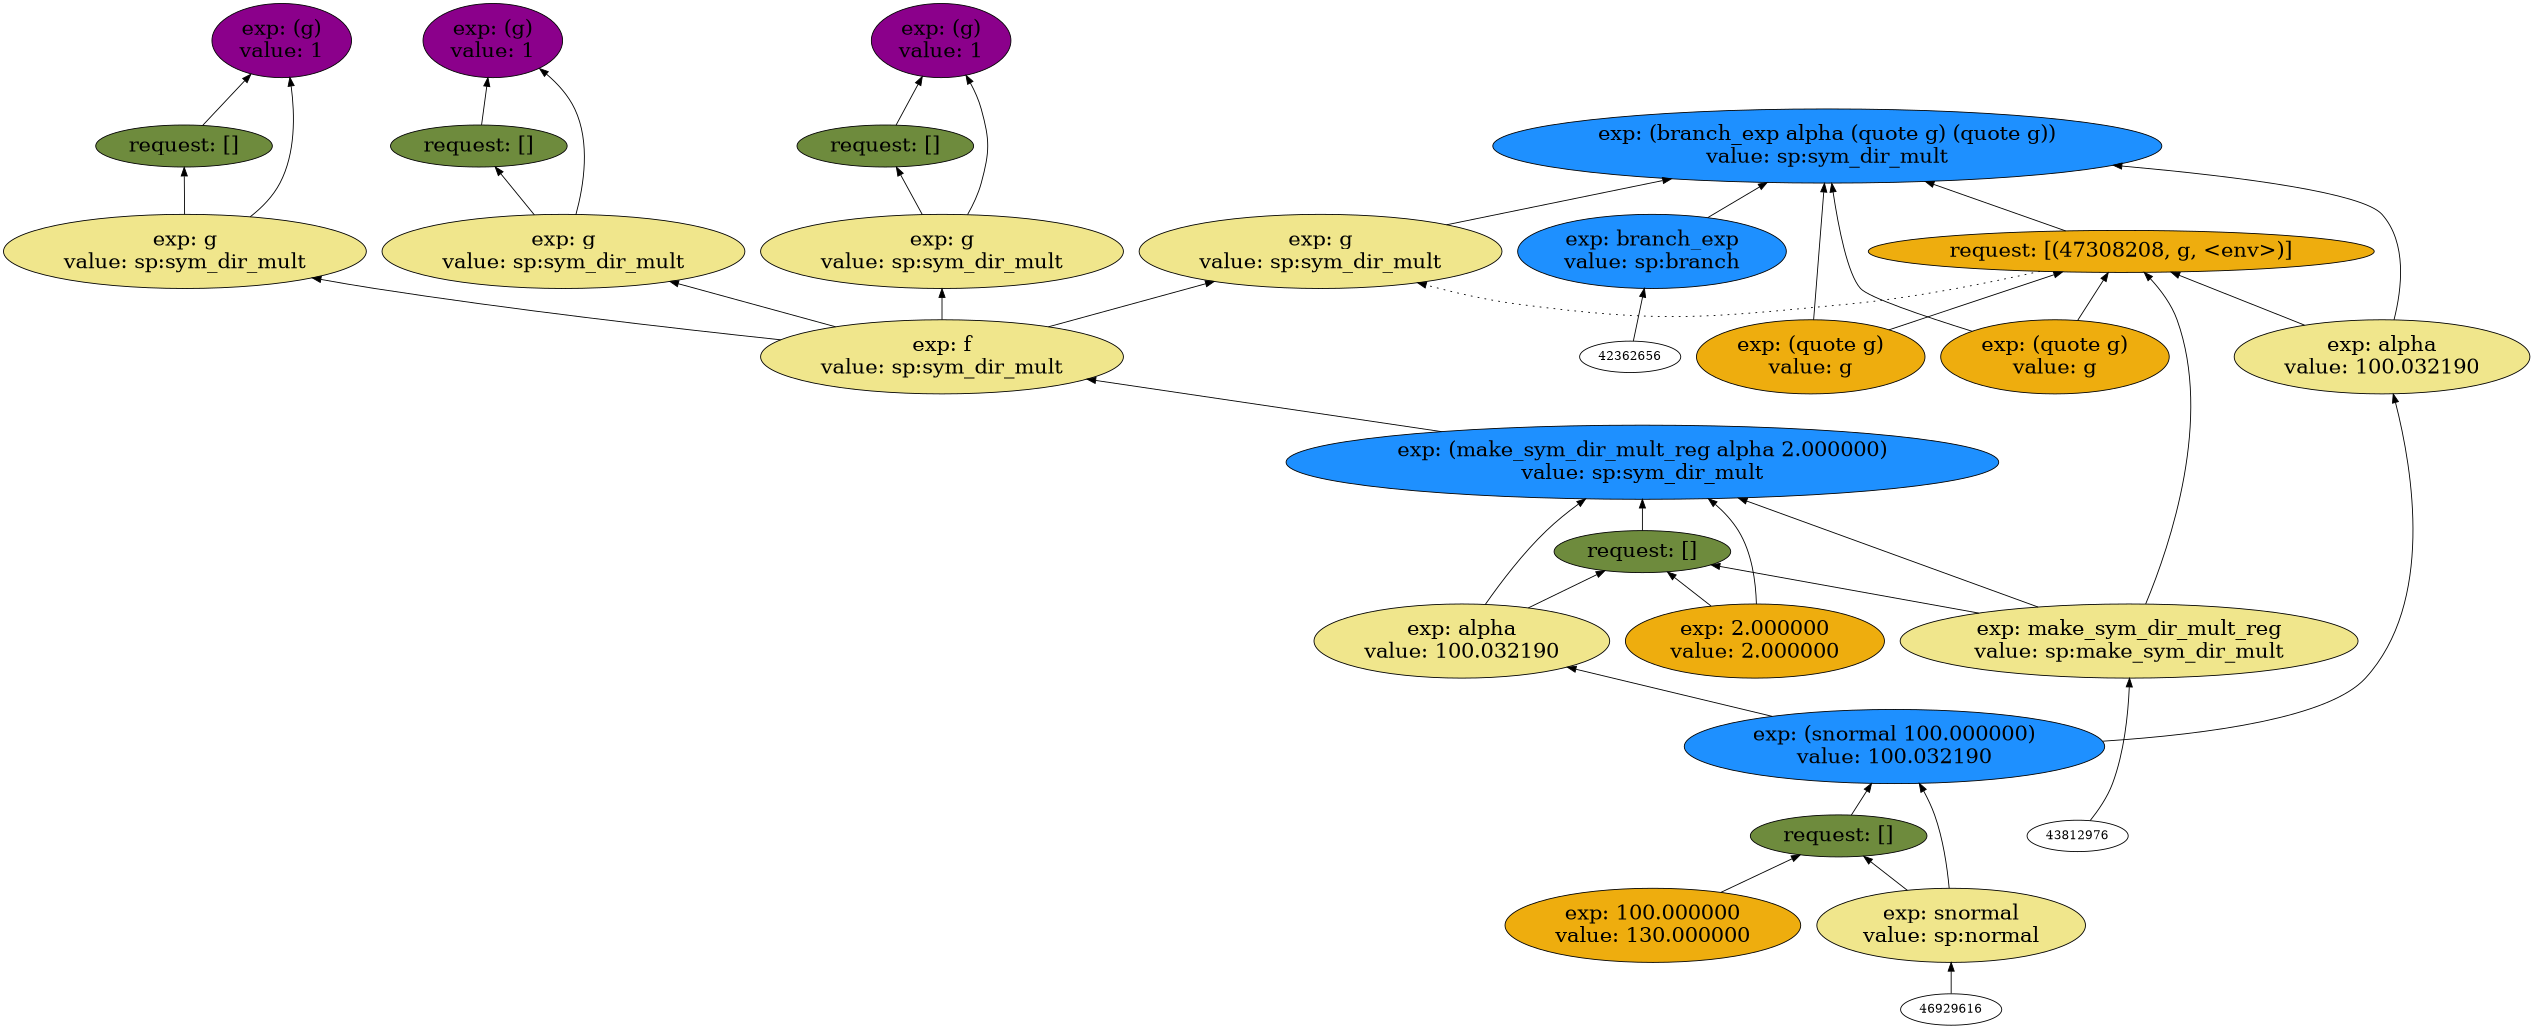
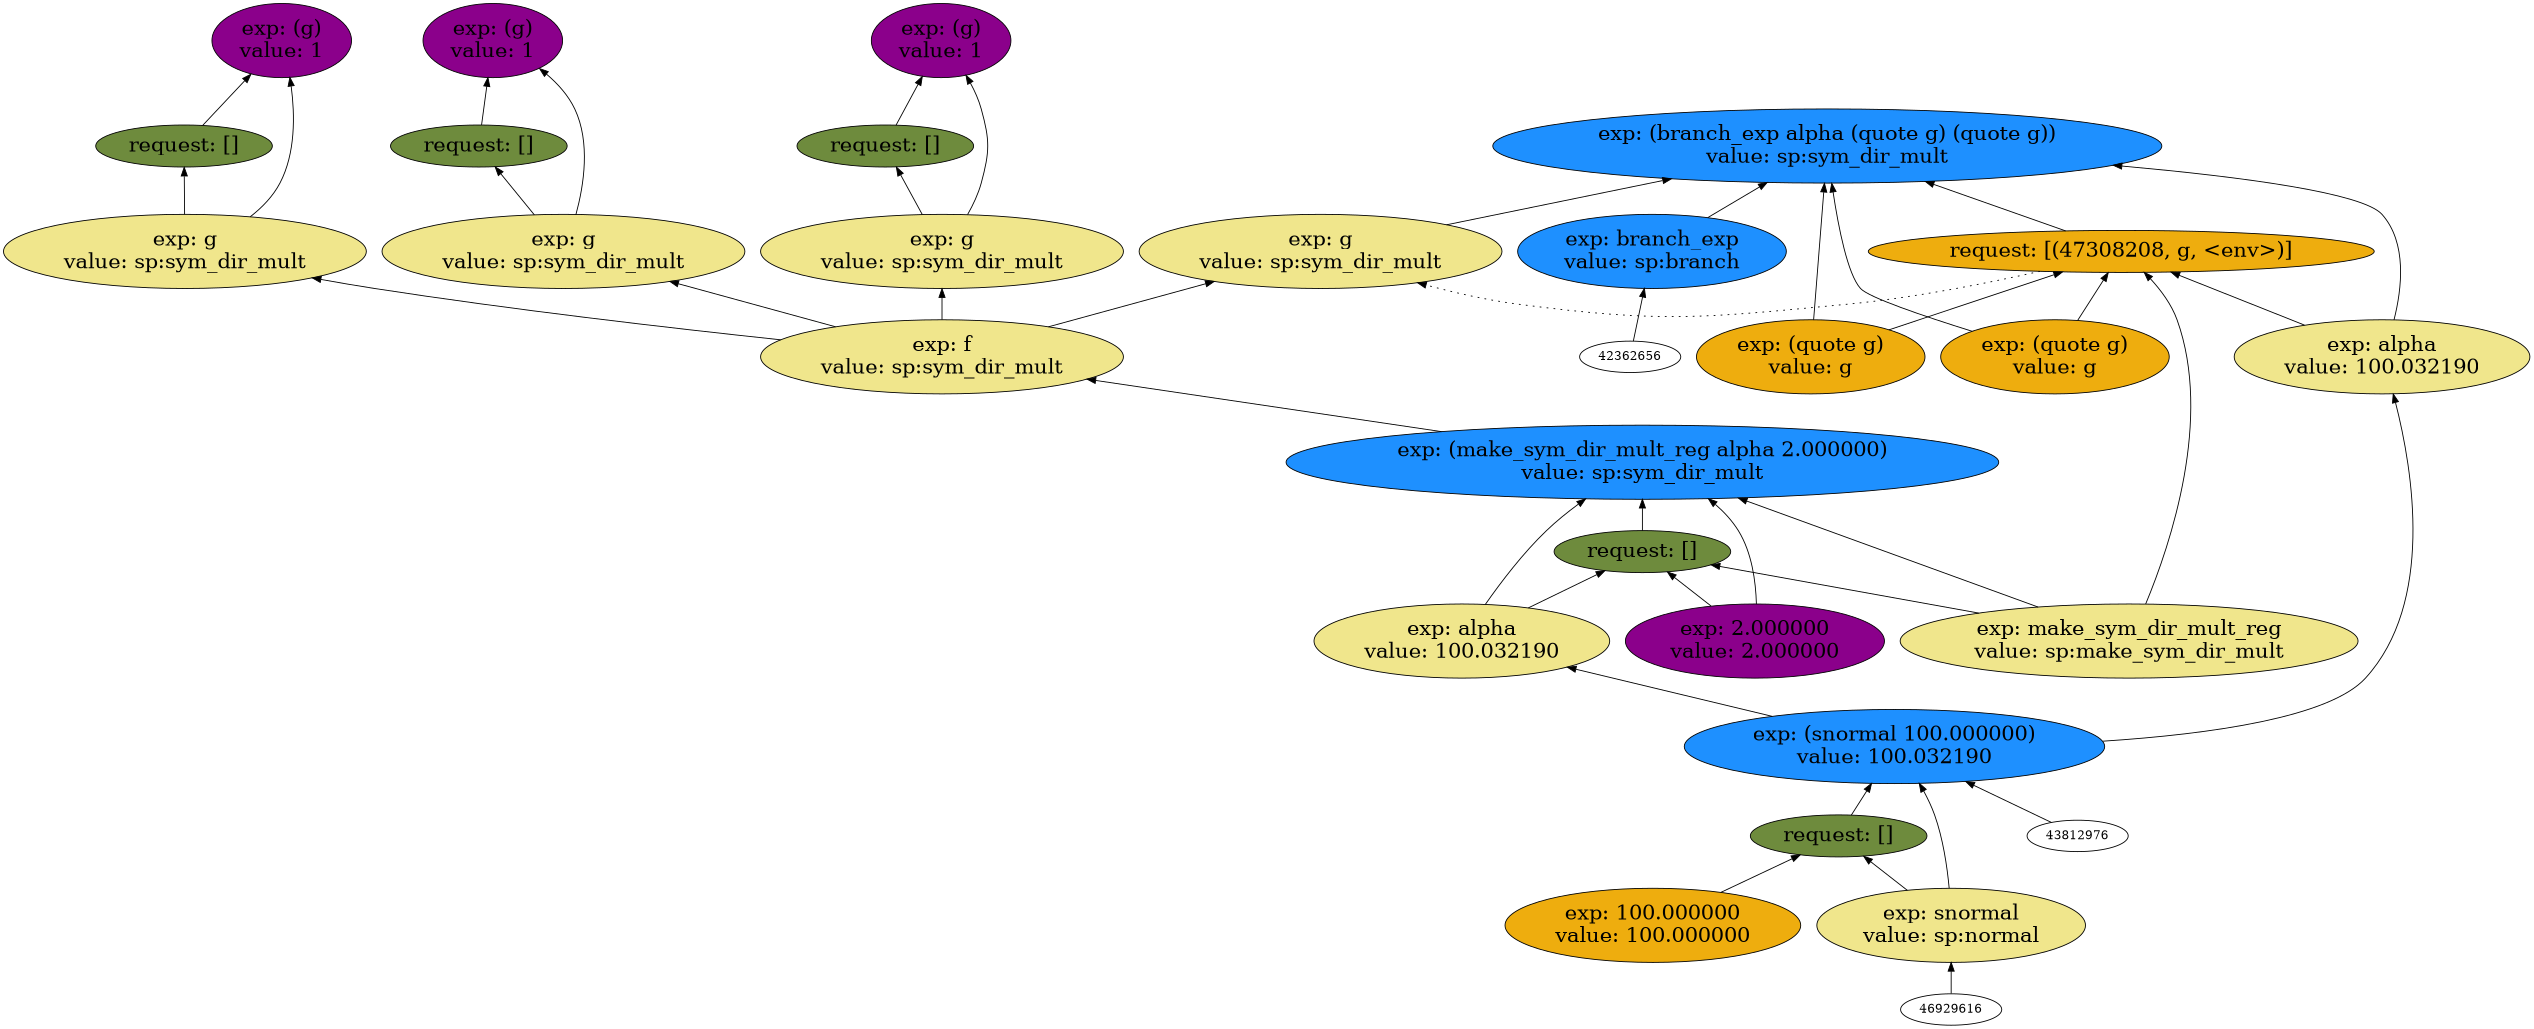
(1755, 641) -> (1755, 641)
(2120, 757) -> (2013, 804)
(1653, 925) -> (1653, 925)
